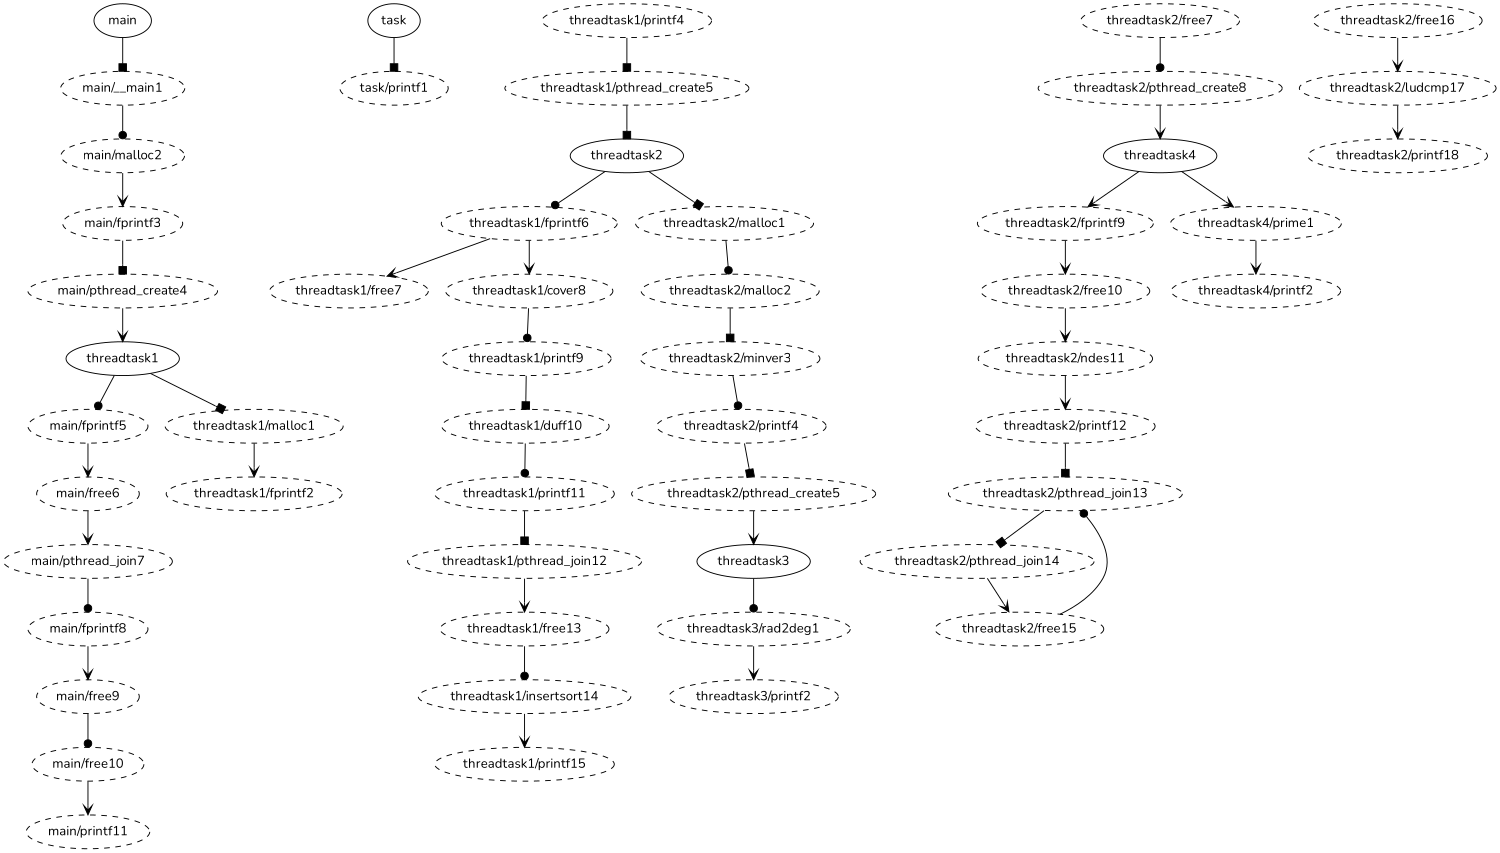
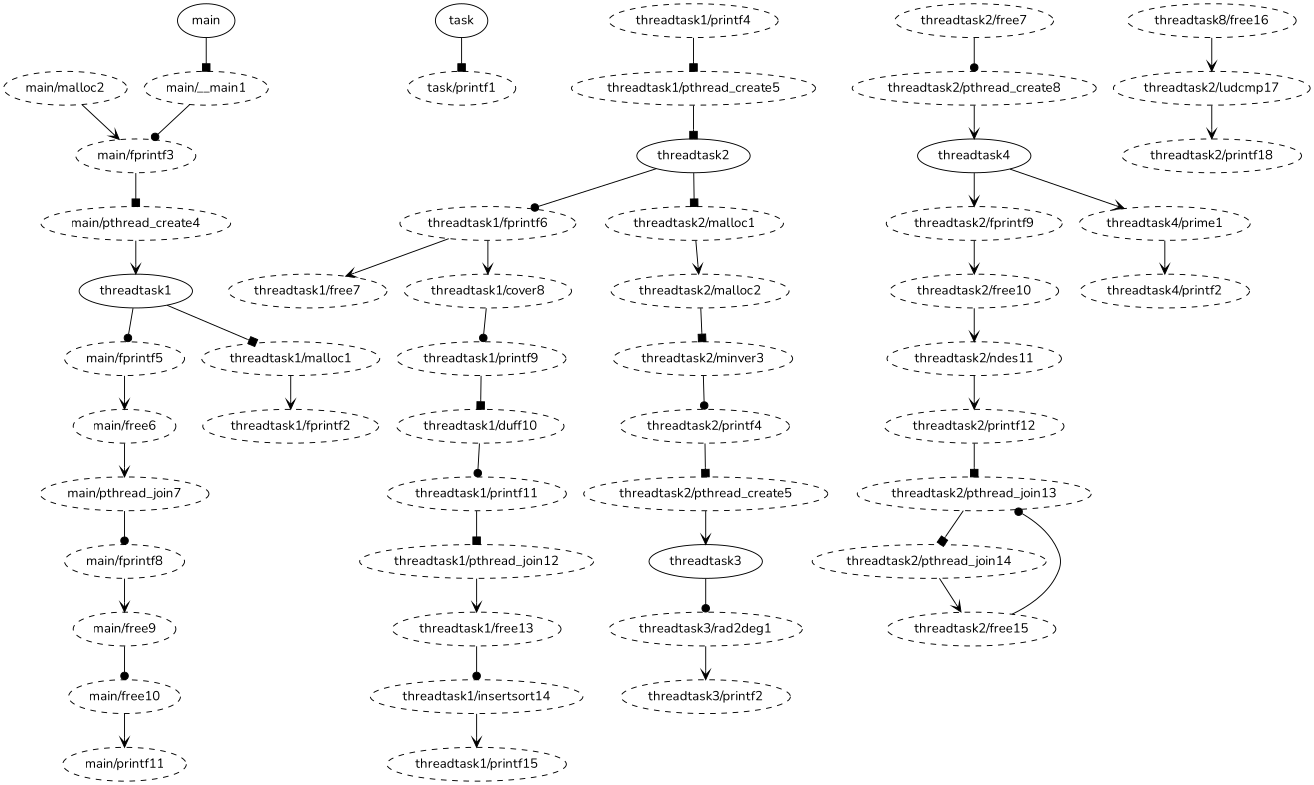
(1398, 21) -> (1212, 21)
(123, 118) -> (174, 119)
(727, 254) -> (697, 253)
